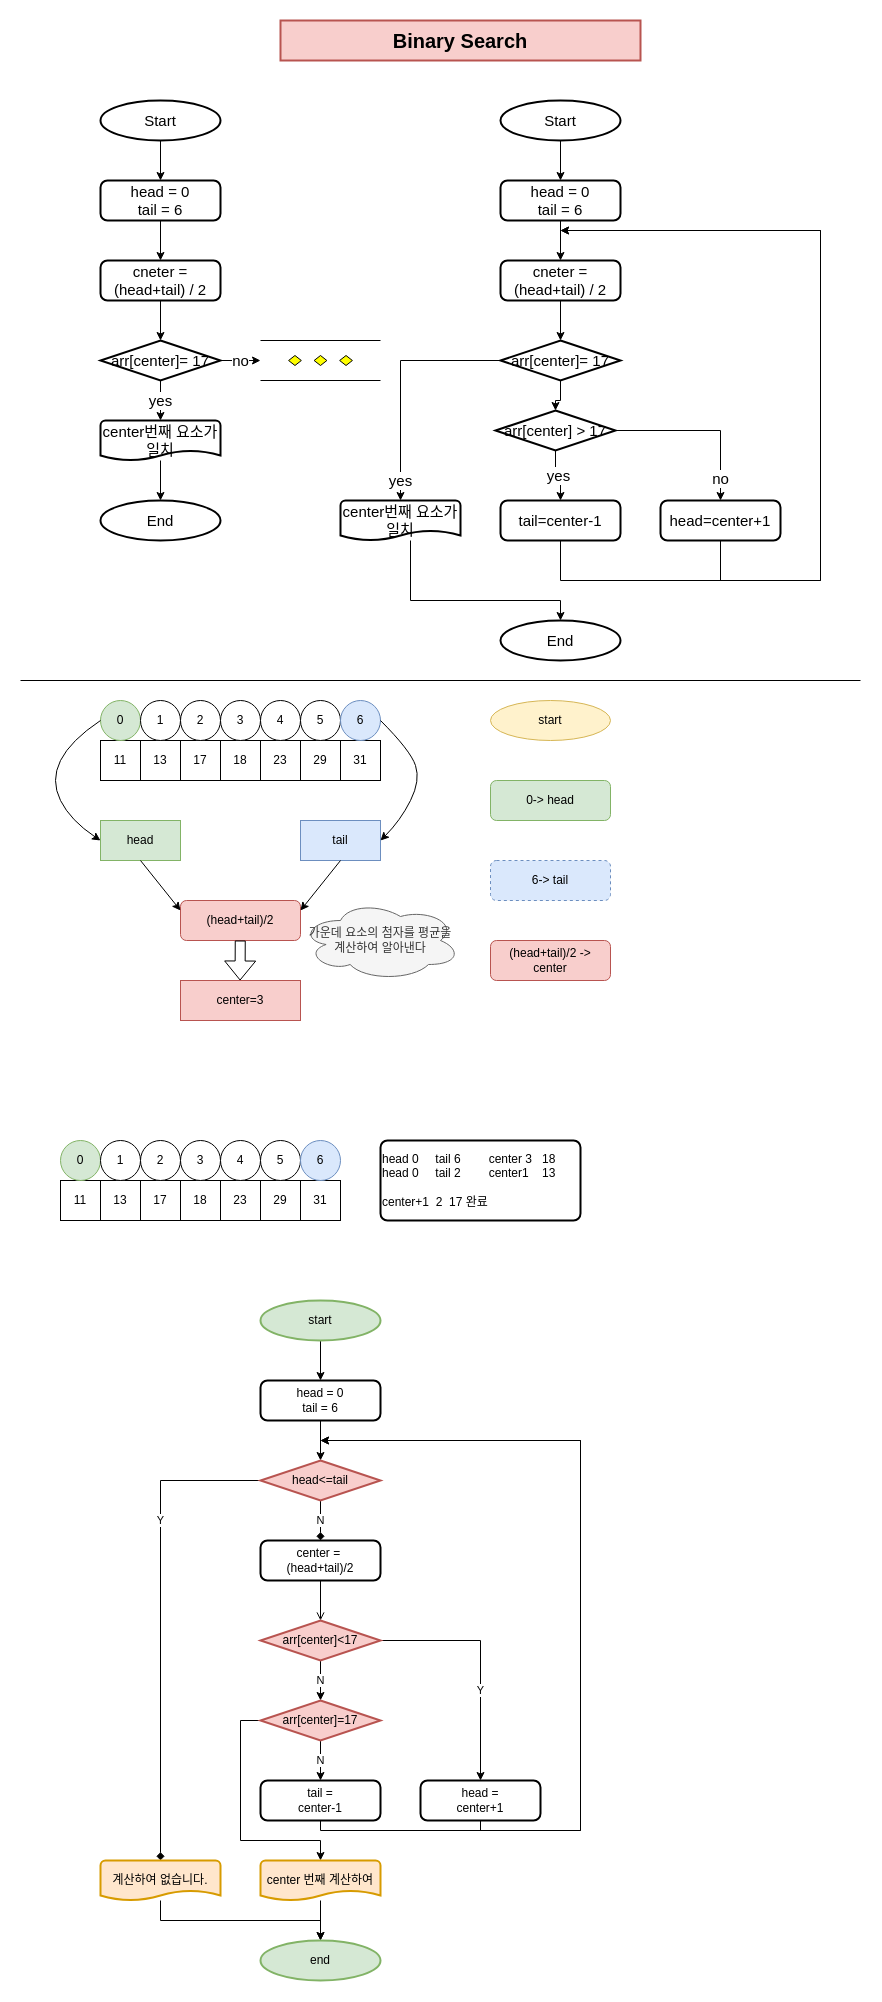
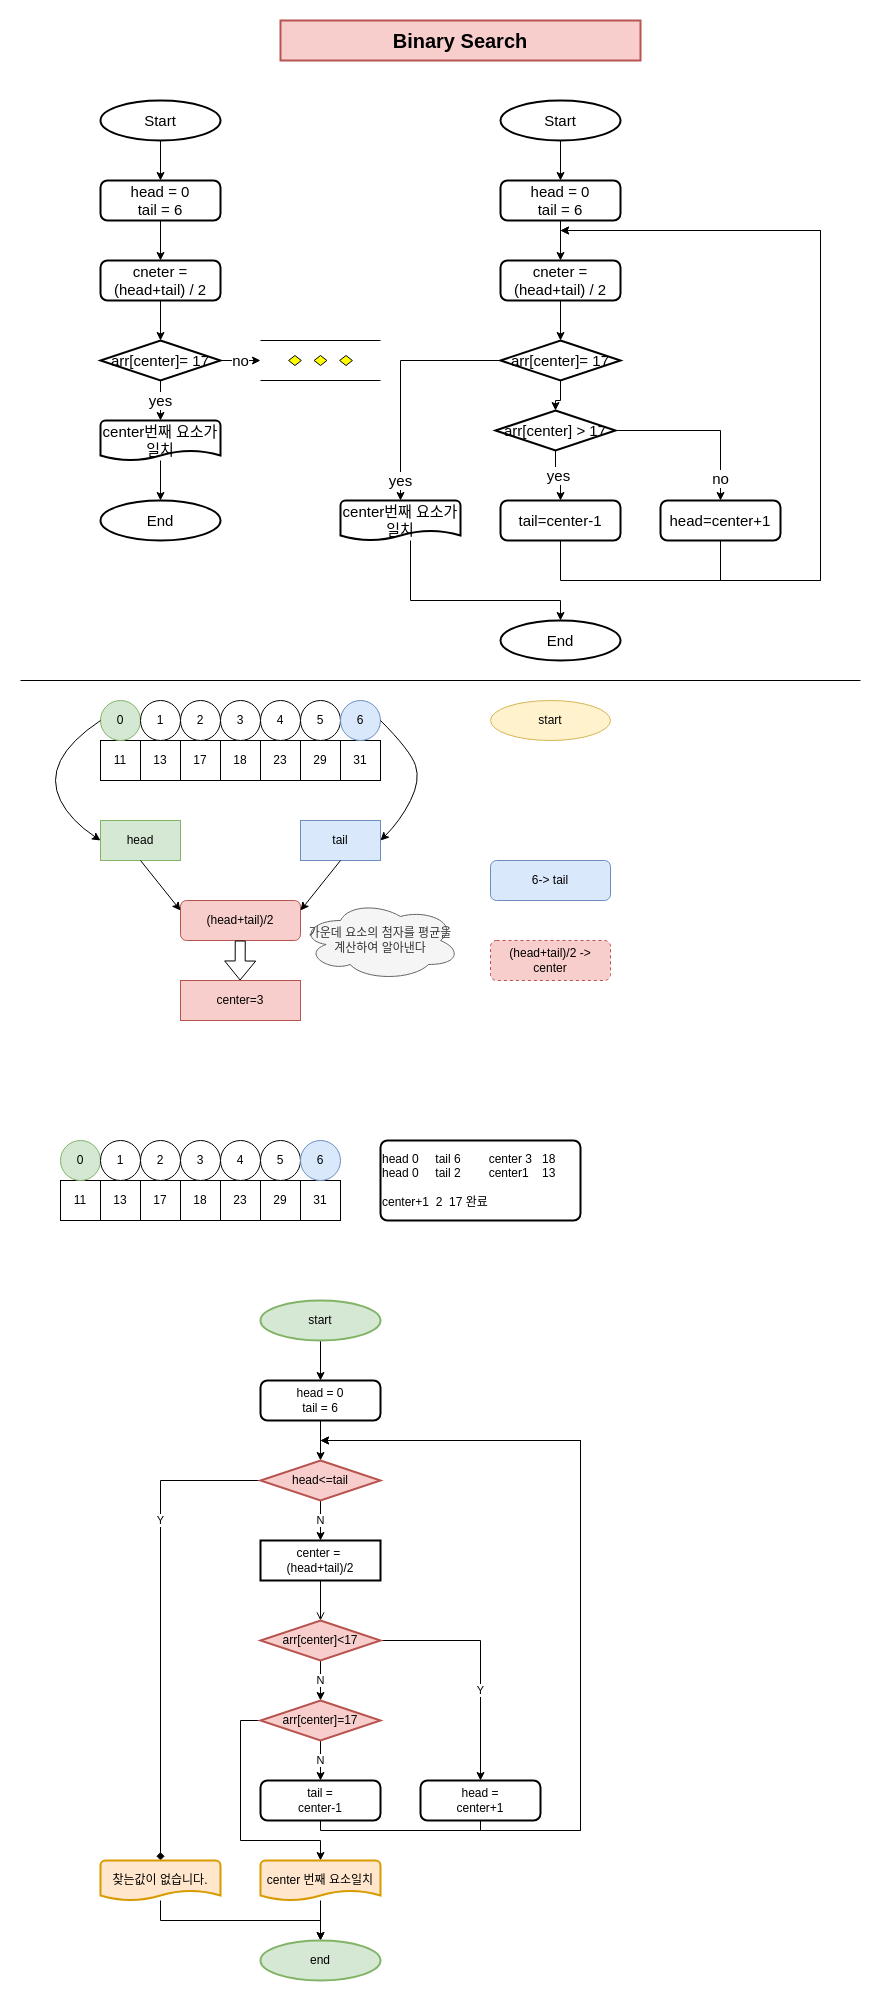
(551, 801) -> none
(551, 881) -> (551, 881)
(551, 961) -> (551, 961)
(321, 1532) -> (321, 1532)
(321, 1561) -> (321, 1561)
(161, 1881) -> (161, 1881)
(321, 1881) -> (321, 1881)
